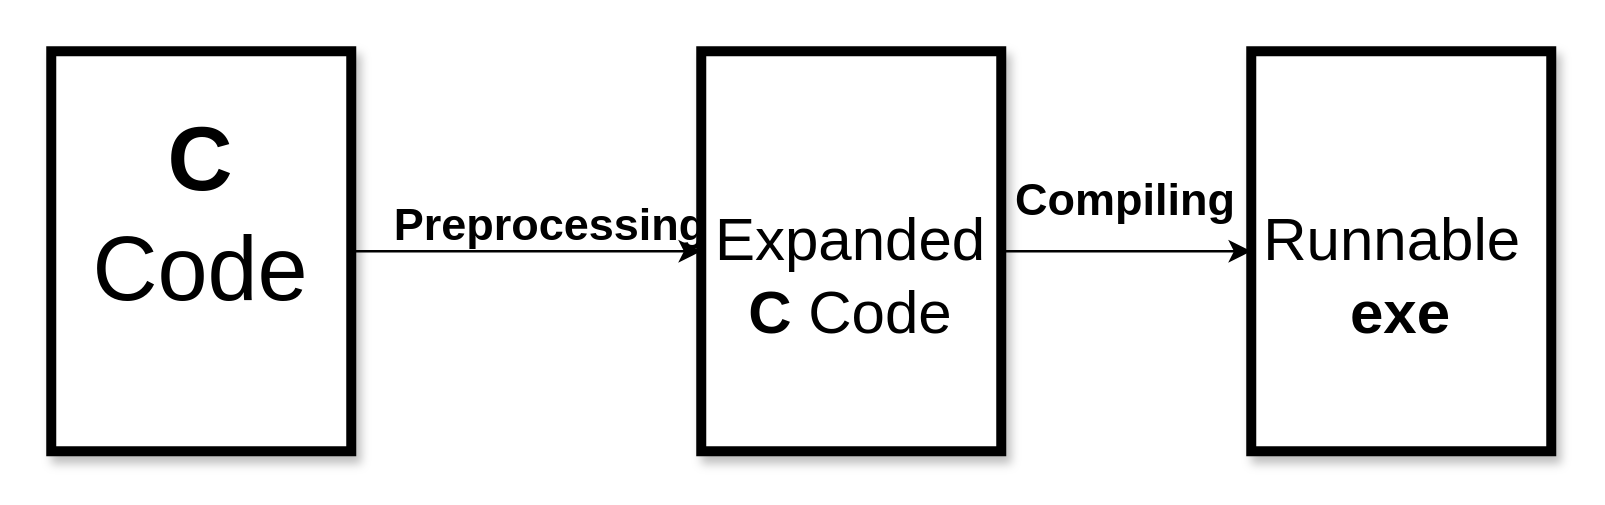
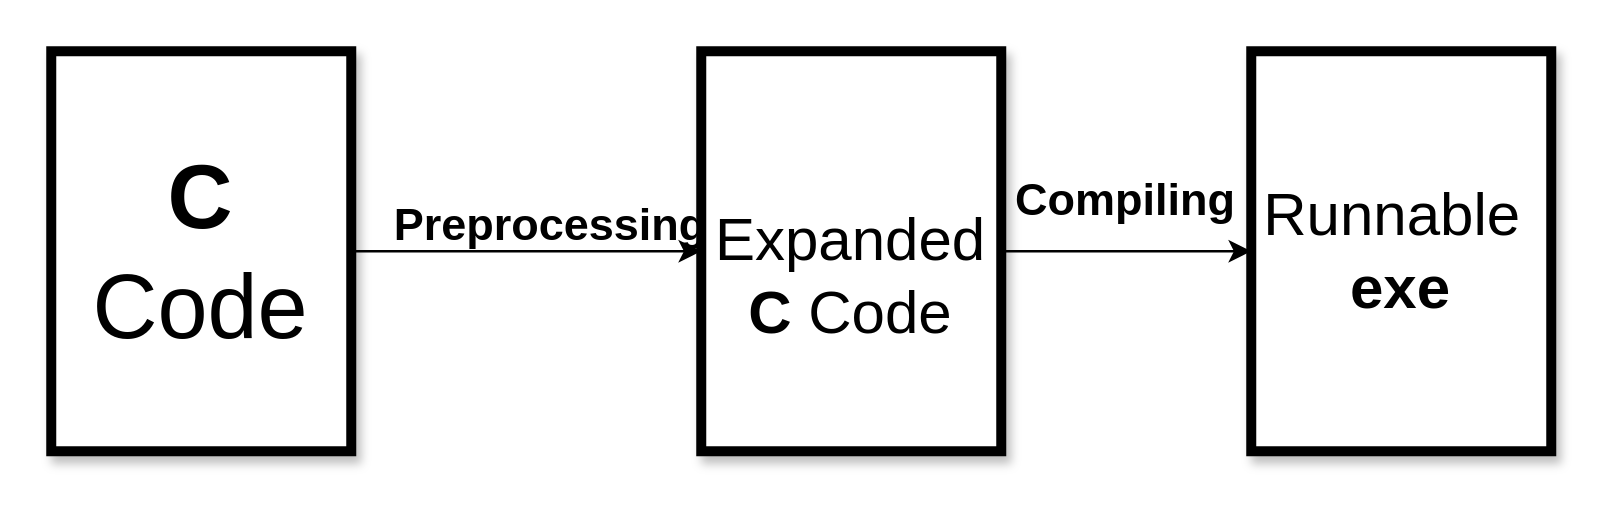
(201, 214) -> (201, 251)
(1401, 276) -> (1401, 251)
